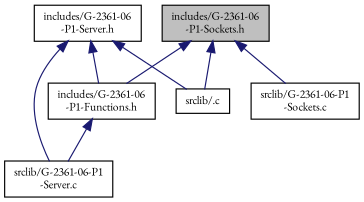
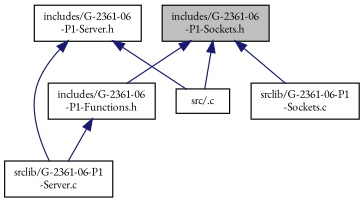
(96, 68) -> none
(203, 101) -> (203, 101)
